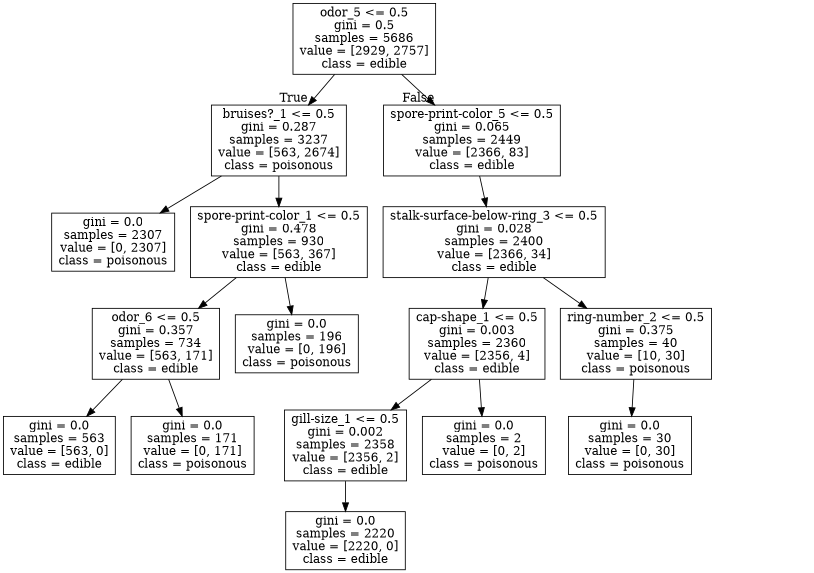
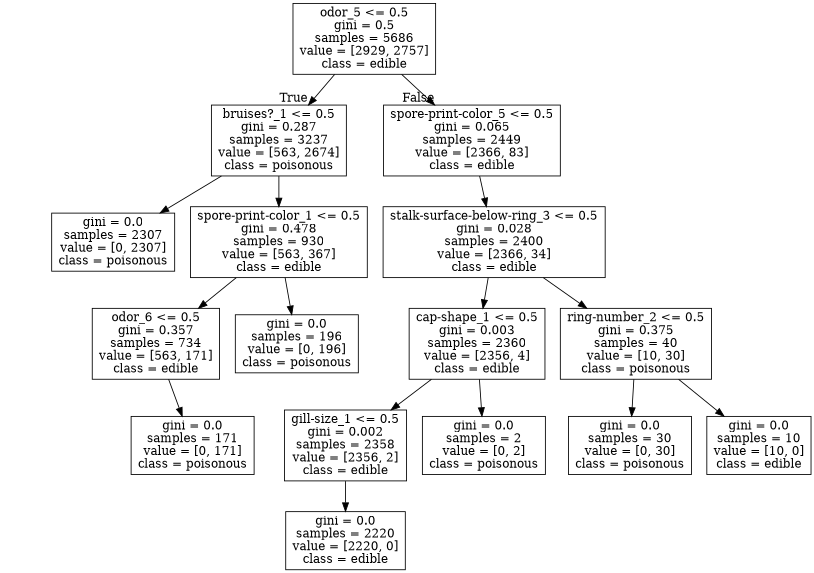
(59, 445) -> none
none -> (759, 445)
